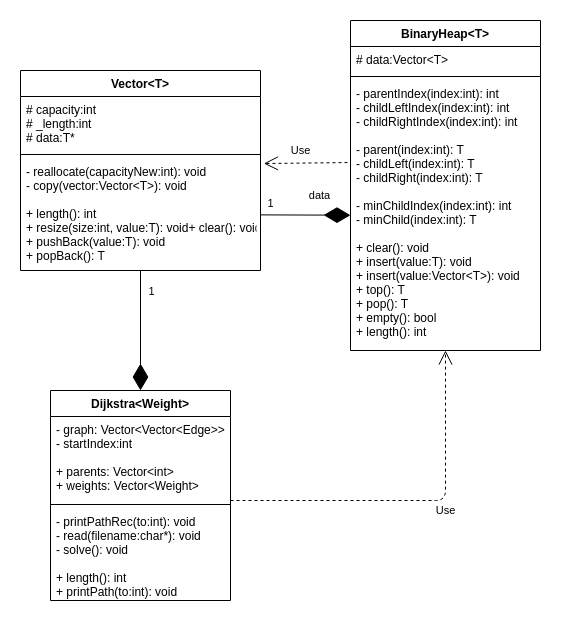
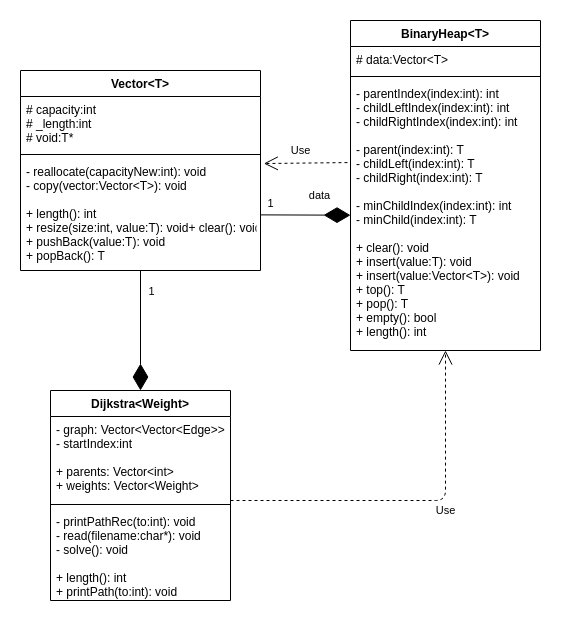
(67, 110) -> (67, 110)
